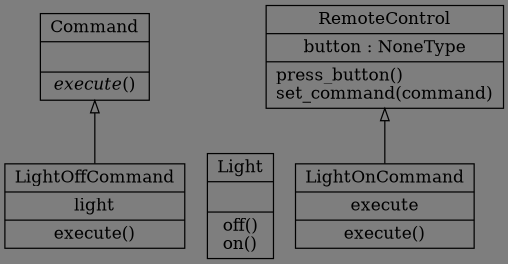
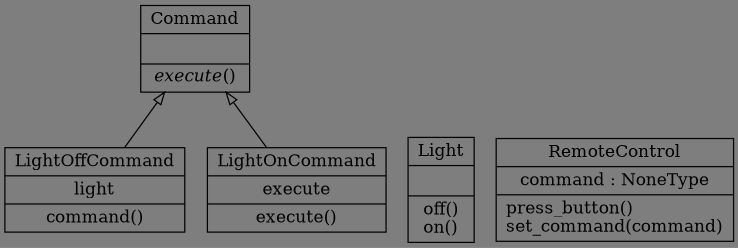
(385, 47) -> (615, 180)
(385, 142) -> (250, 125)
(95, 234) -> (95, 217)
